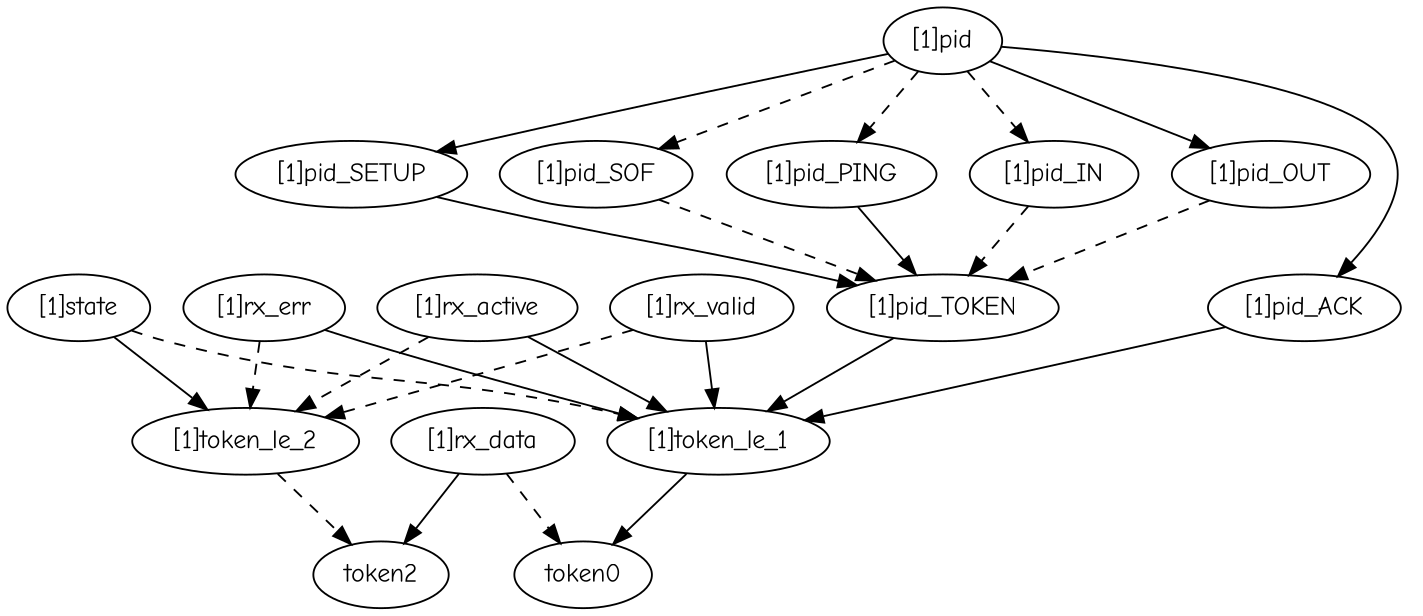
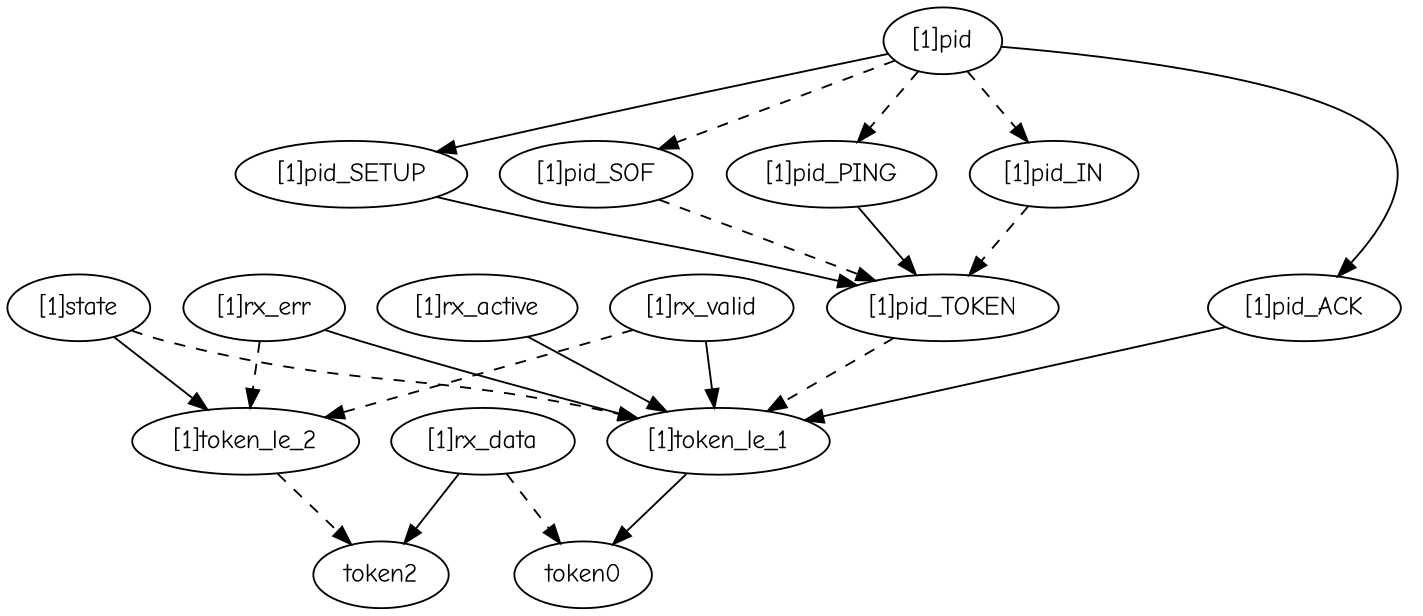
(1271, 174) -> none
(376, 366) -> none
(839, 370) -> (839, 370)
